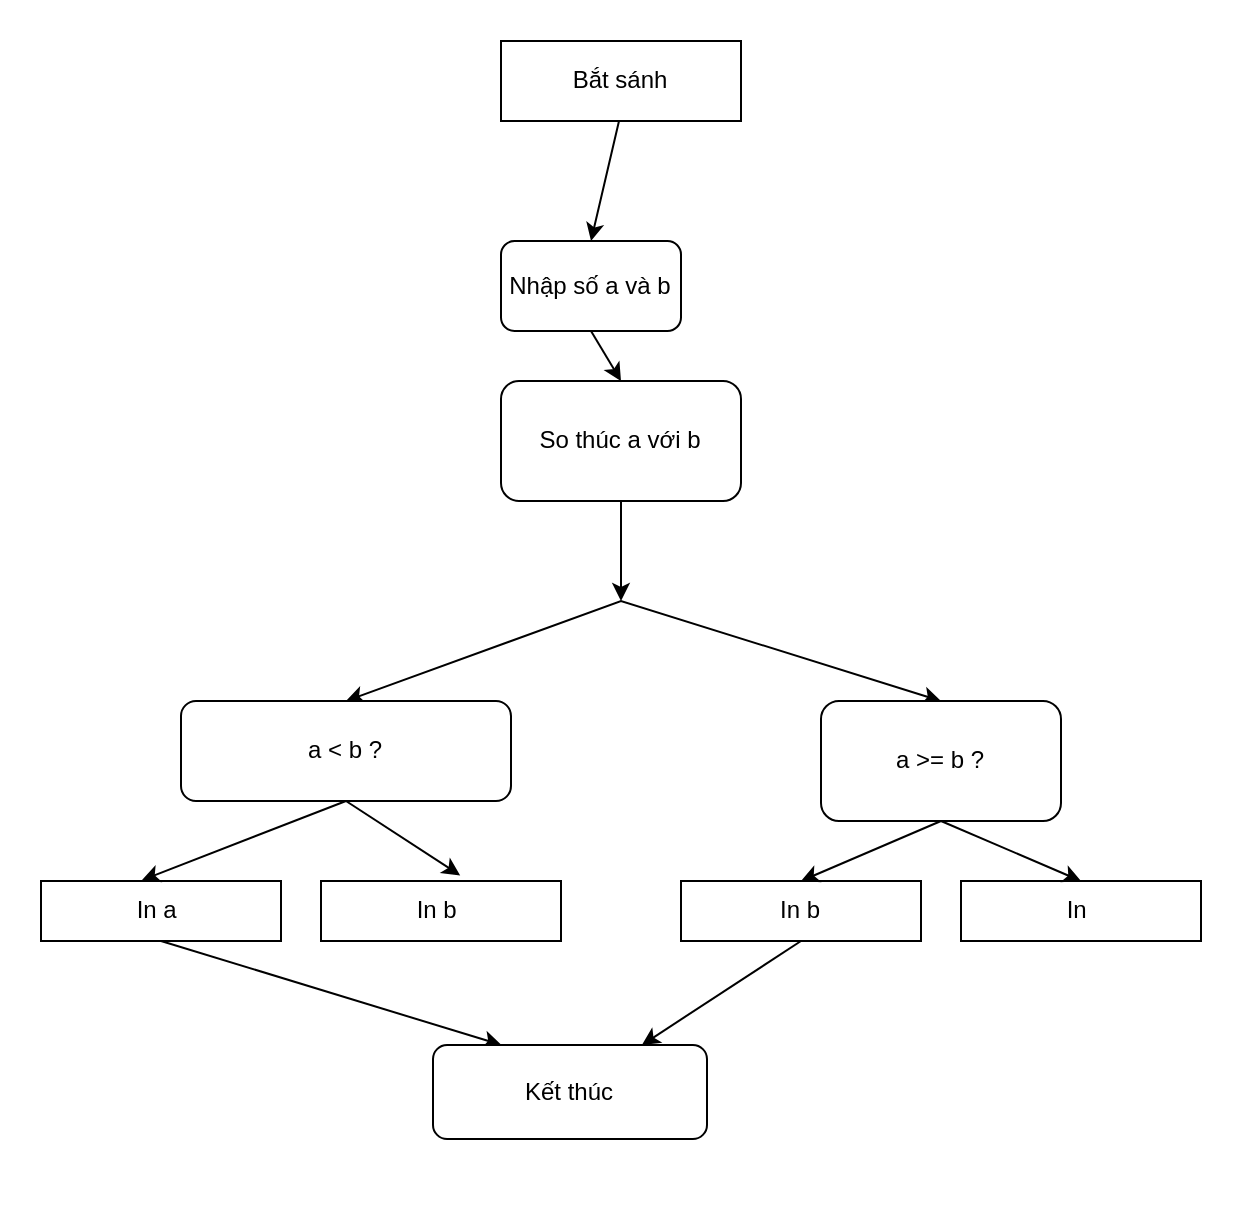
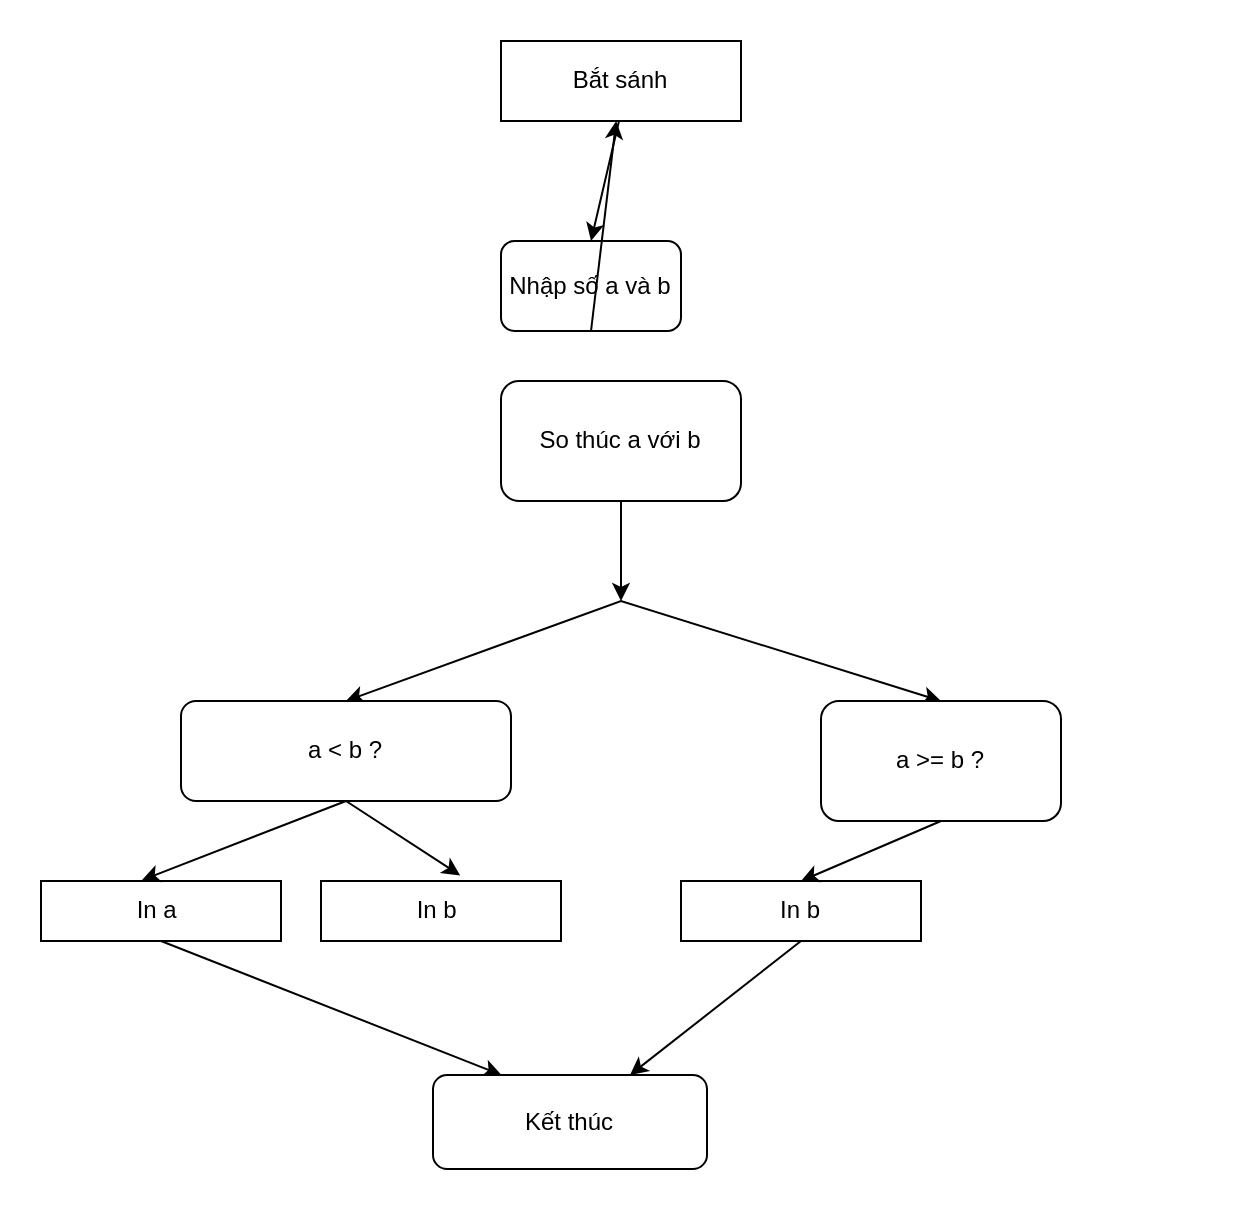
(602, 350) -> (600, 252)
(1006, 849) -> none
(1081, 911) -> none
(570, 1092) -> (570, 1122)
